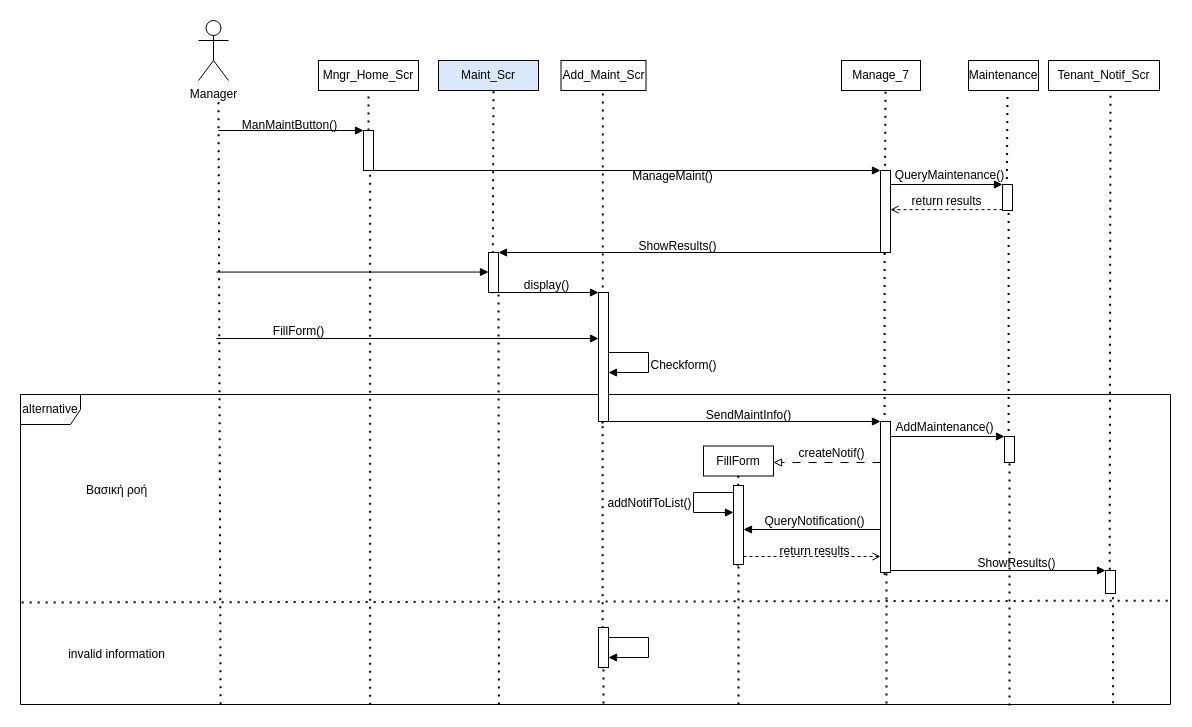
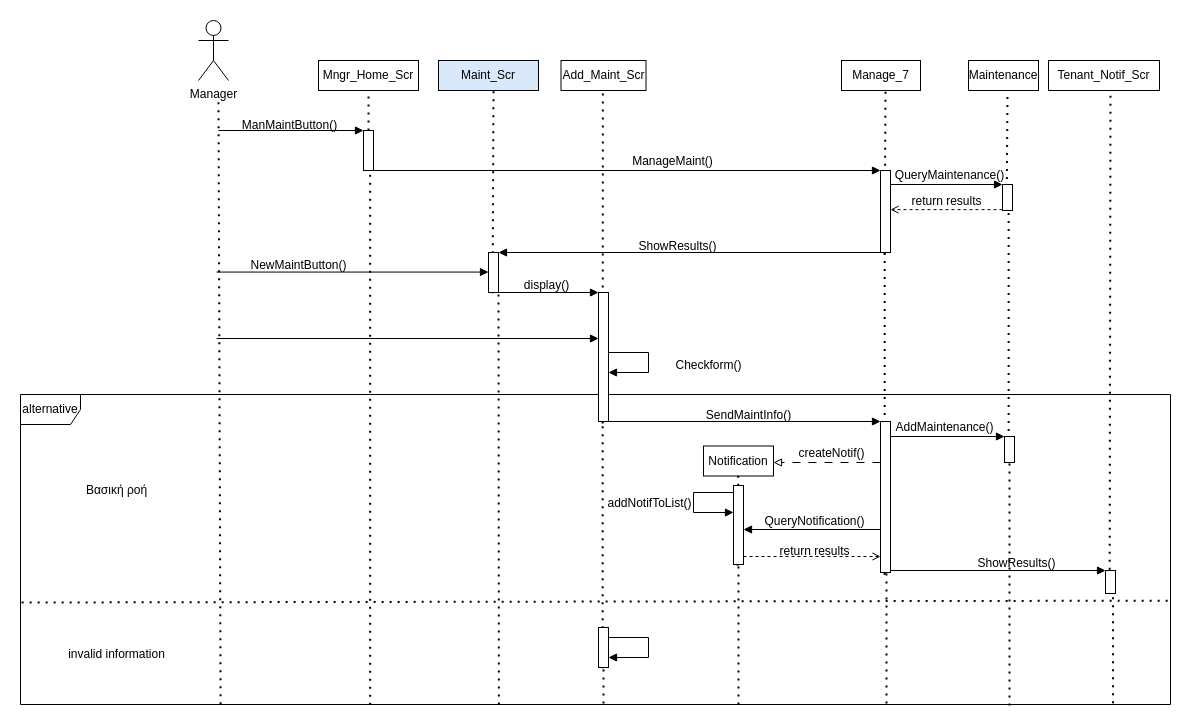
(672, 177) -> (672, 162)
none -> (299, 266)
(299, 332) -> none
(684, 366) -> (709, 366)
(739, 462) -> (739, 462)
